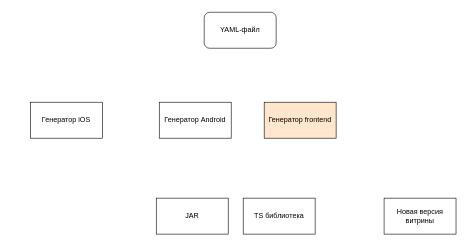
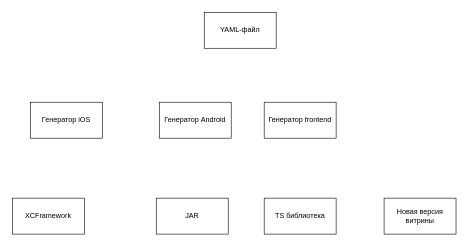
(240, 30) -> (240, 30)
(300, 120) -> (300, 120)
none -> (48, 216)
(279, 216) -> (300, 216)
